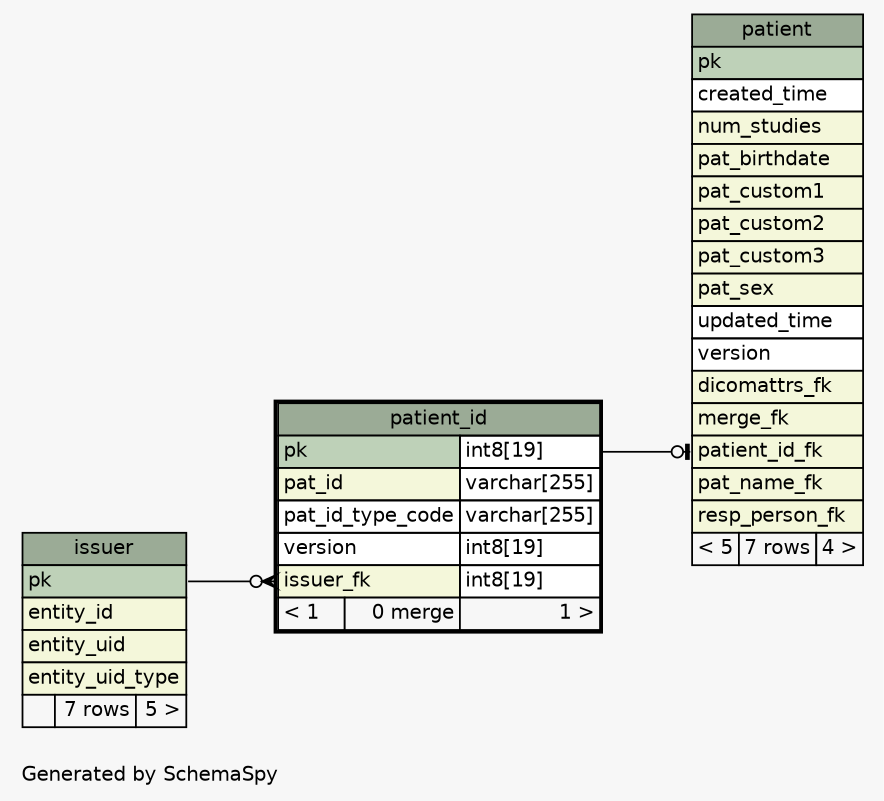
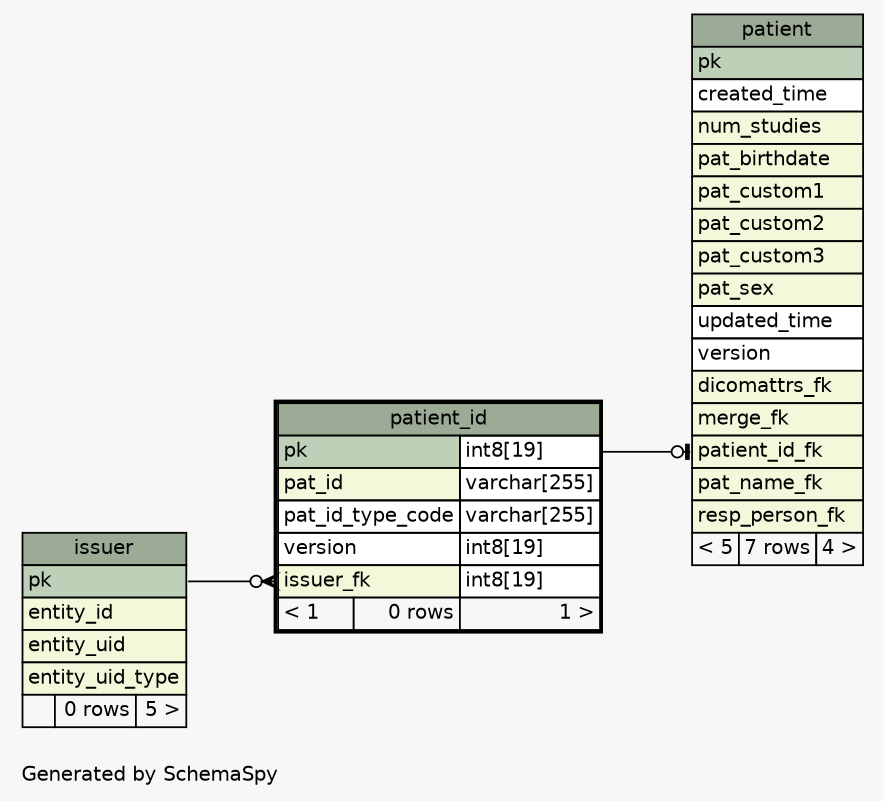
(413, 613) -> (421, 613)
(97, 710) -> (97, 710)
